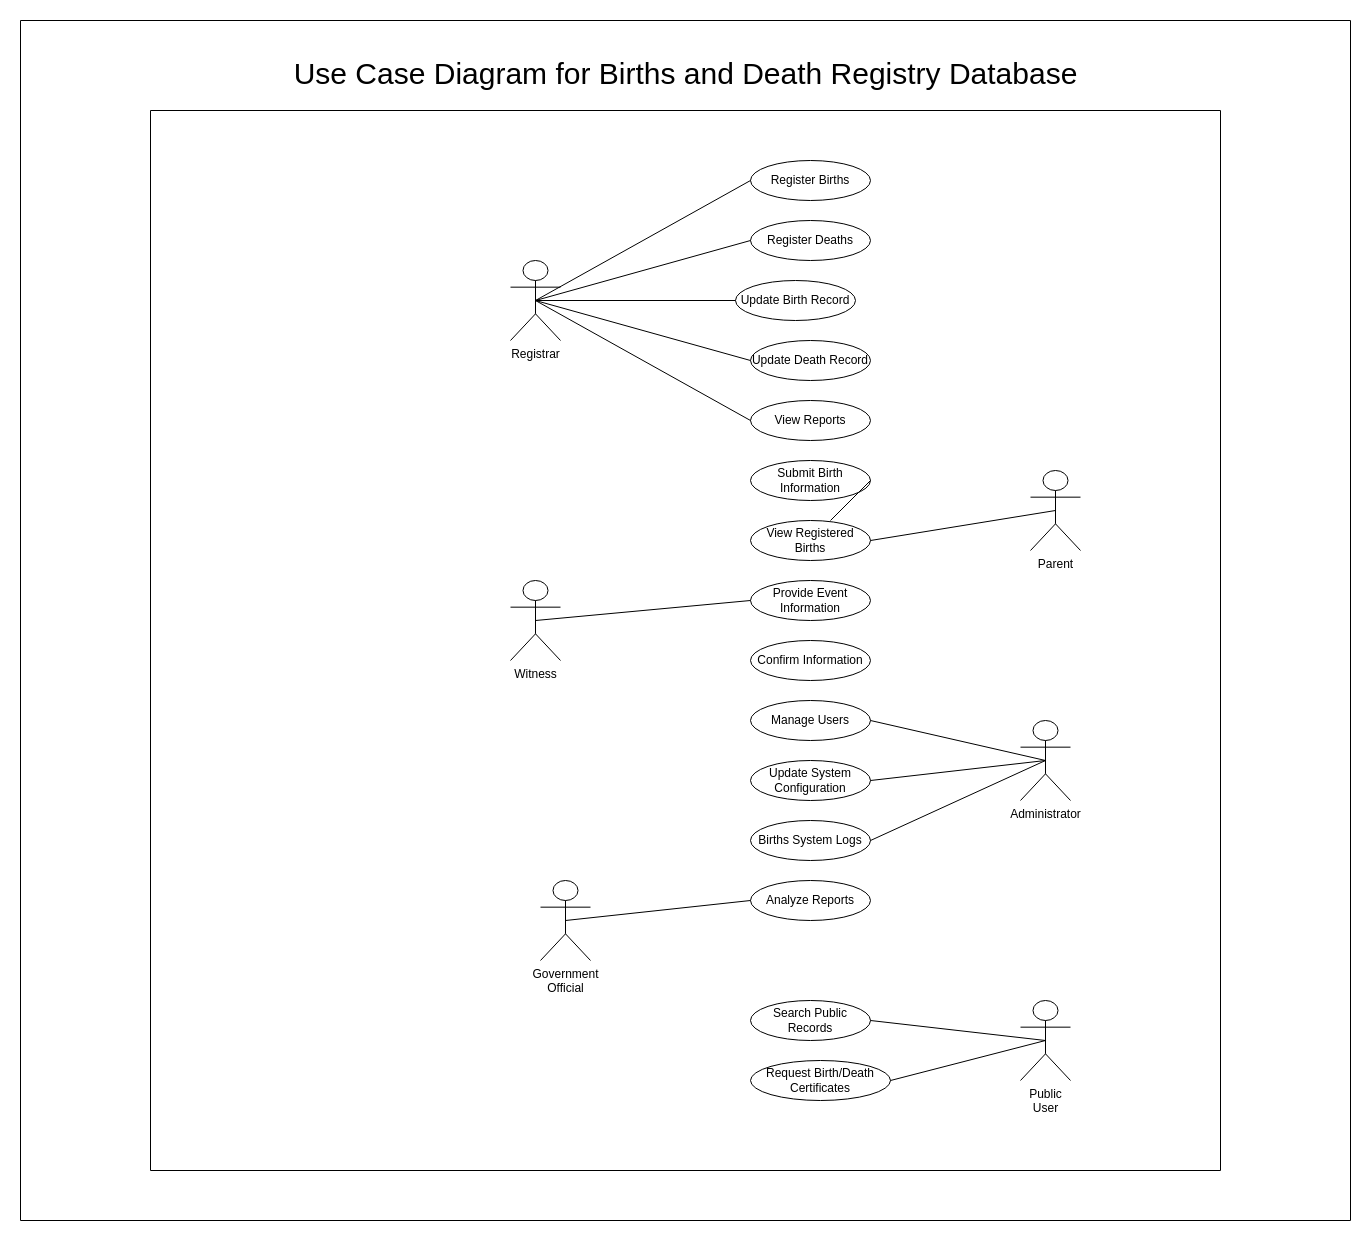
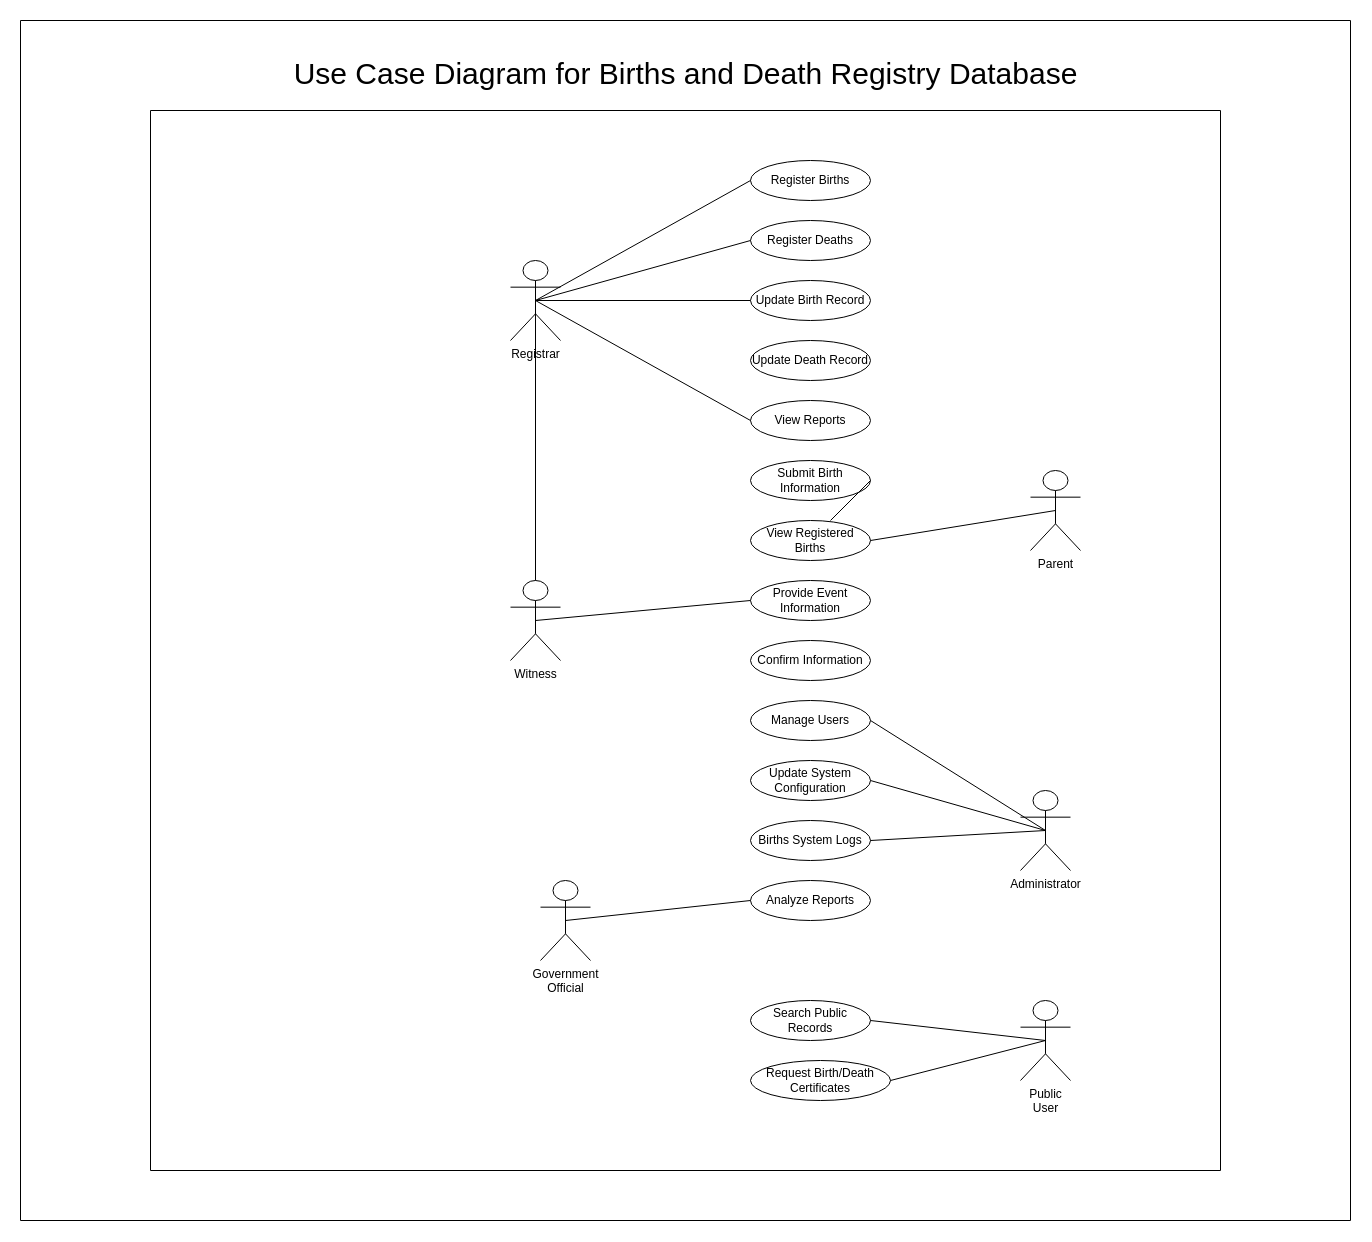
(796, 301) -> (811, 301)
(645, 331) -> (536, 449)
(1046, 761) -> (1046, 831)
